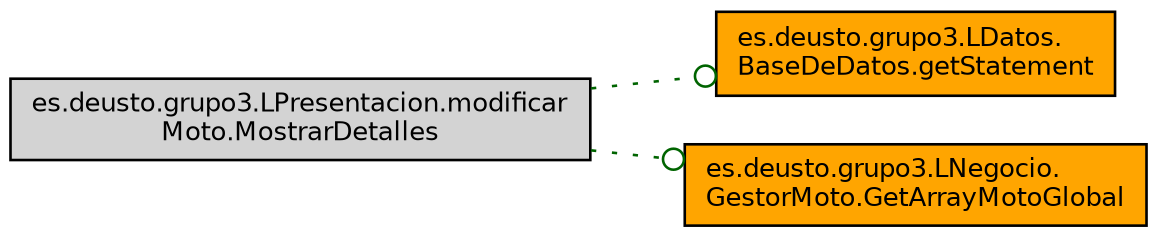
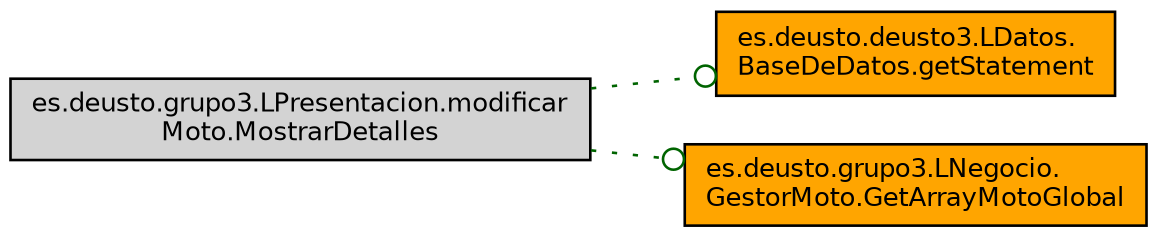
(916, 54) -> (916, 54)
